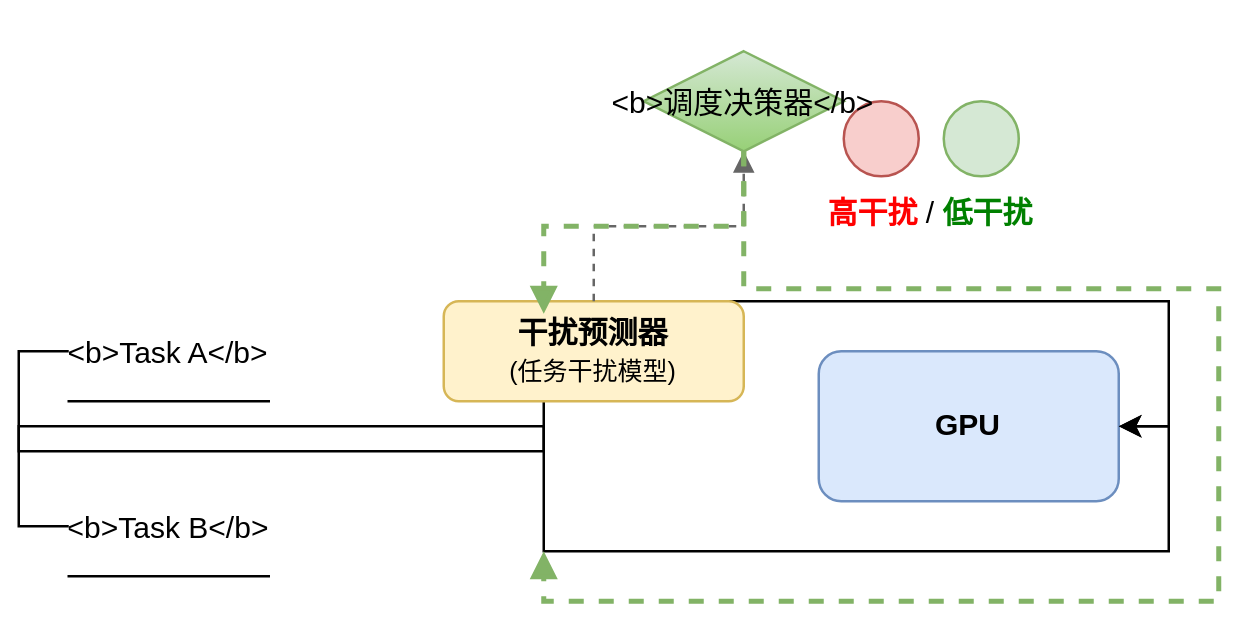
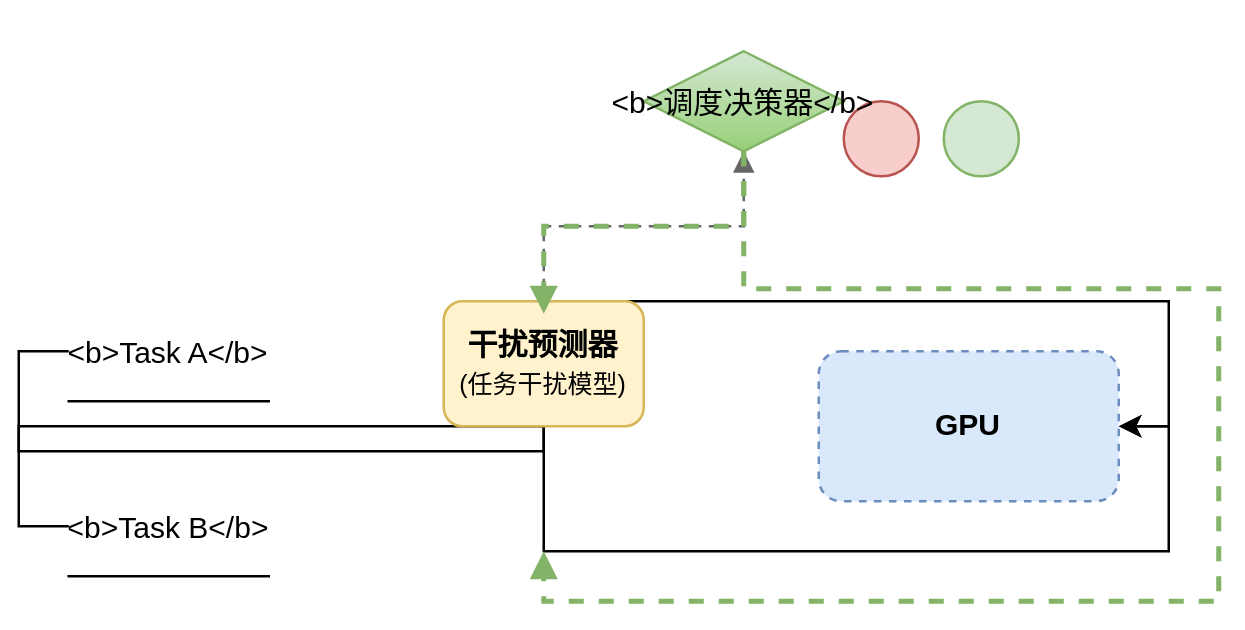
(931, 214) -> none
(594, 351) -> (544, 364)
(969, 426) -> (969, 426)
